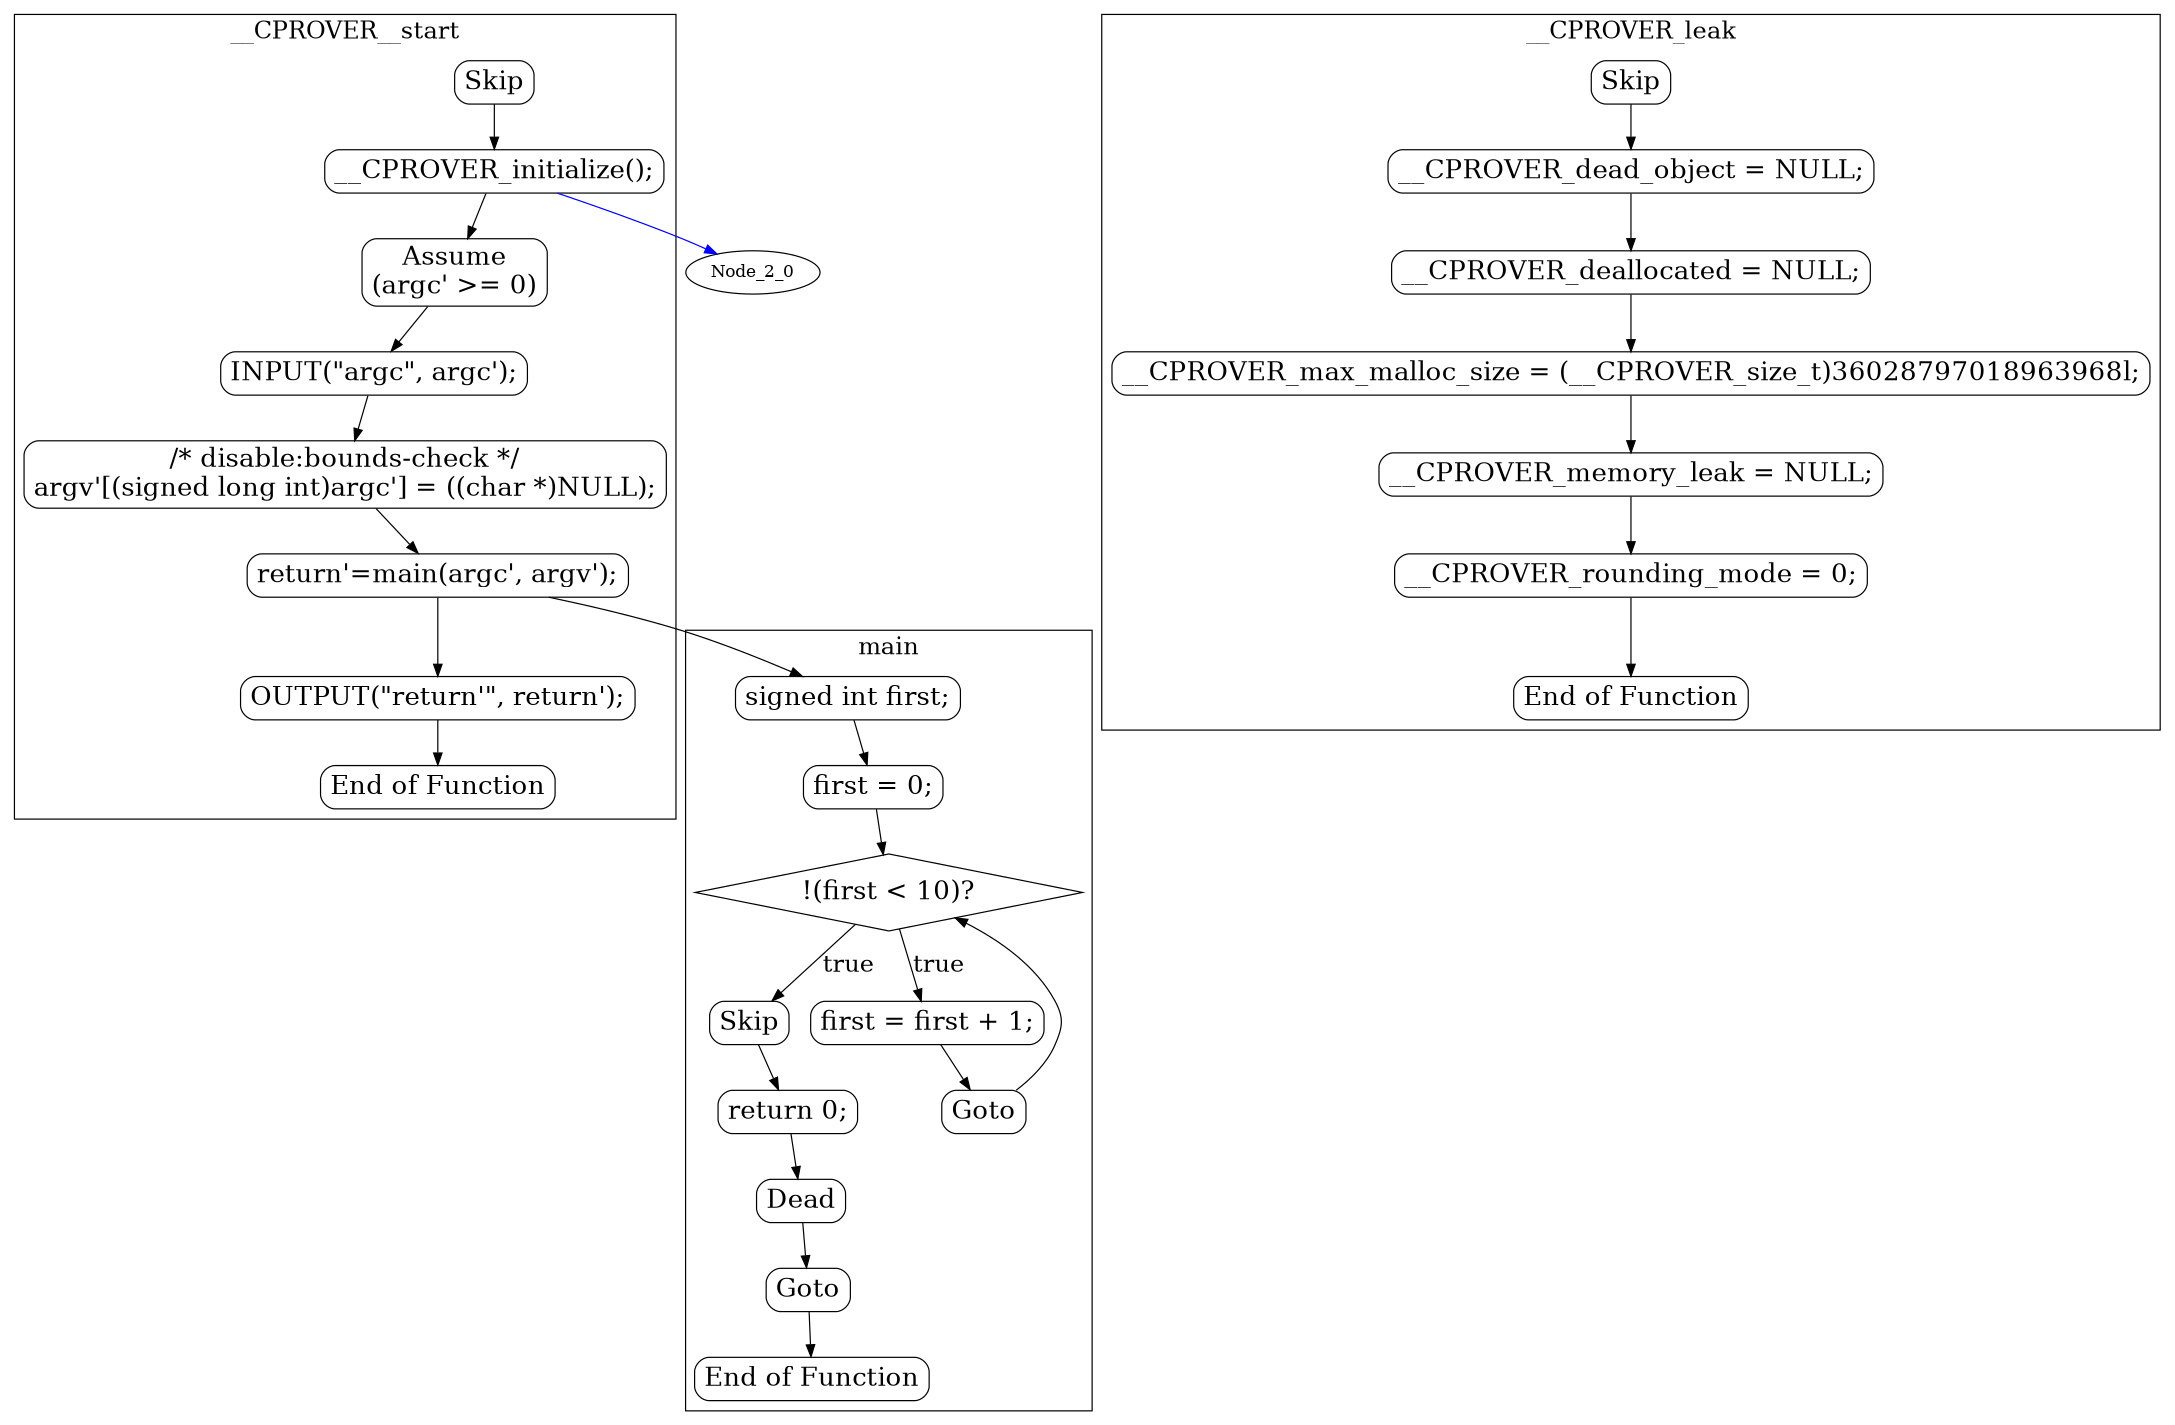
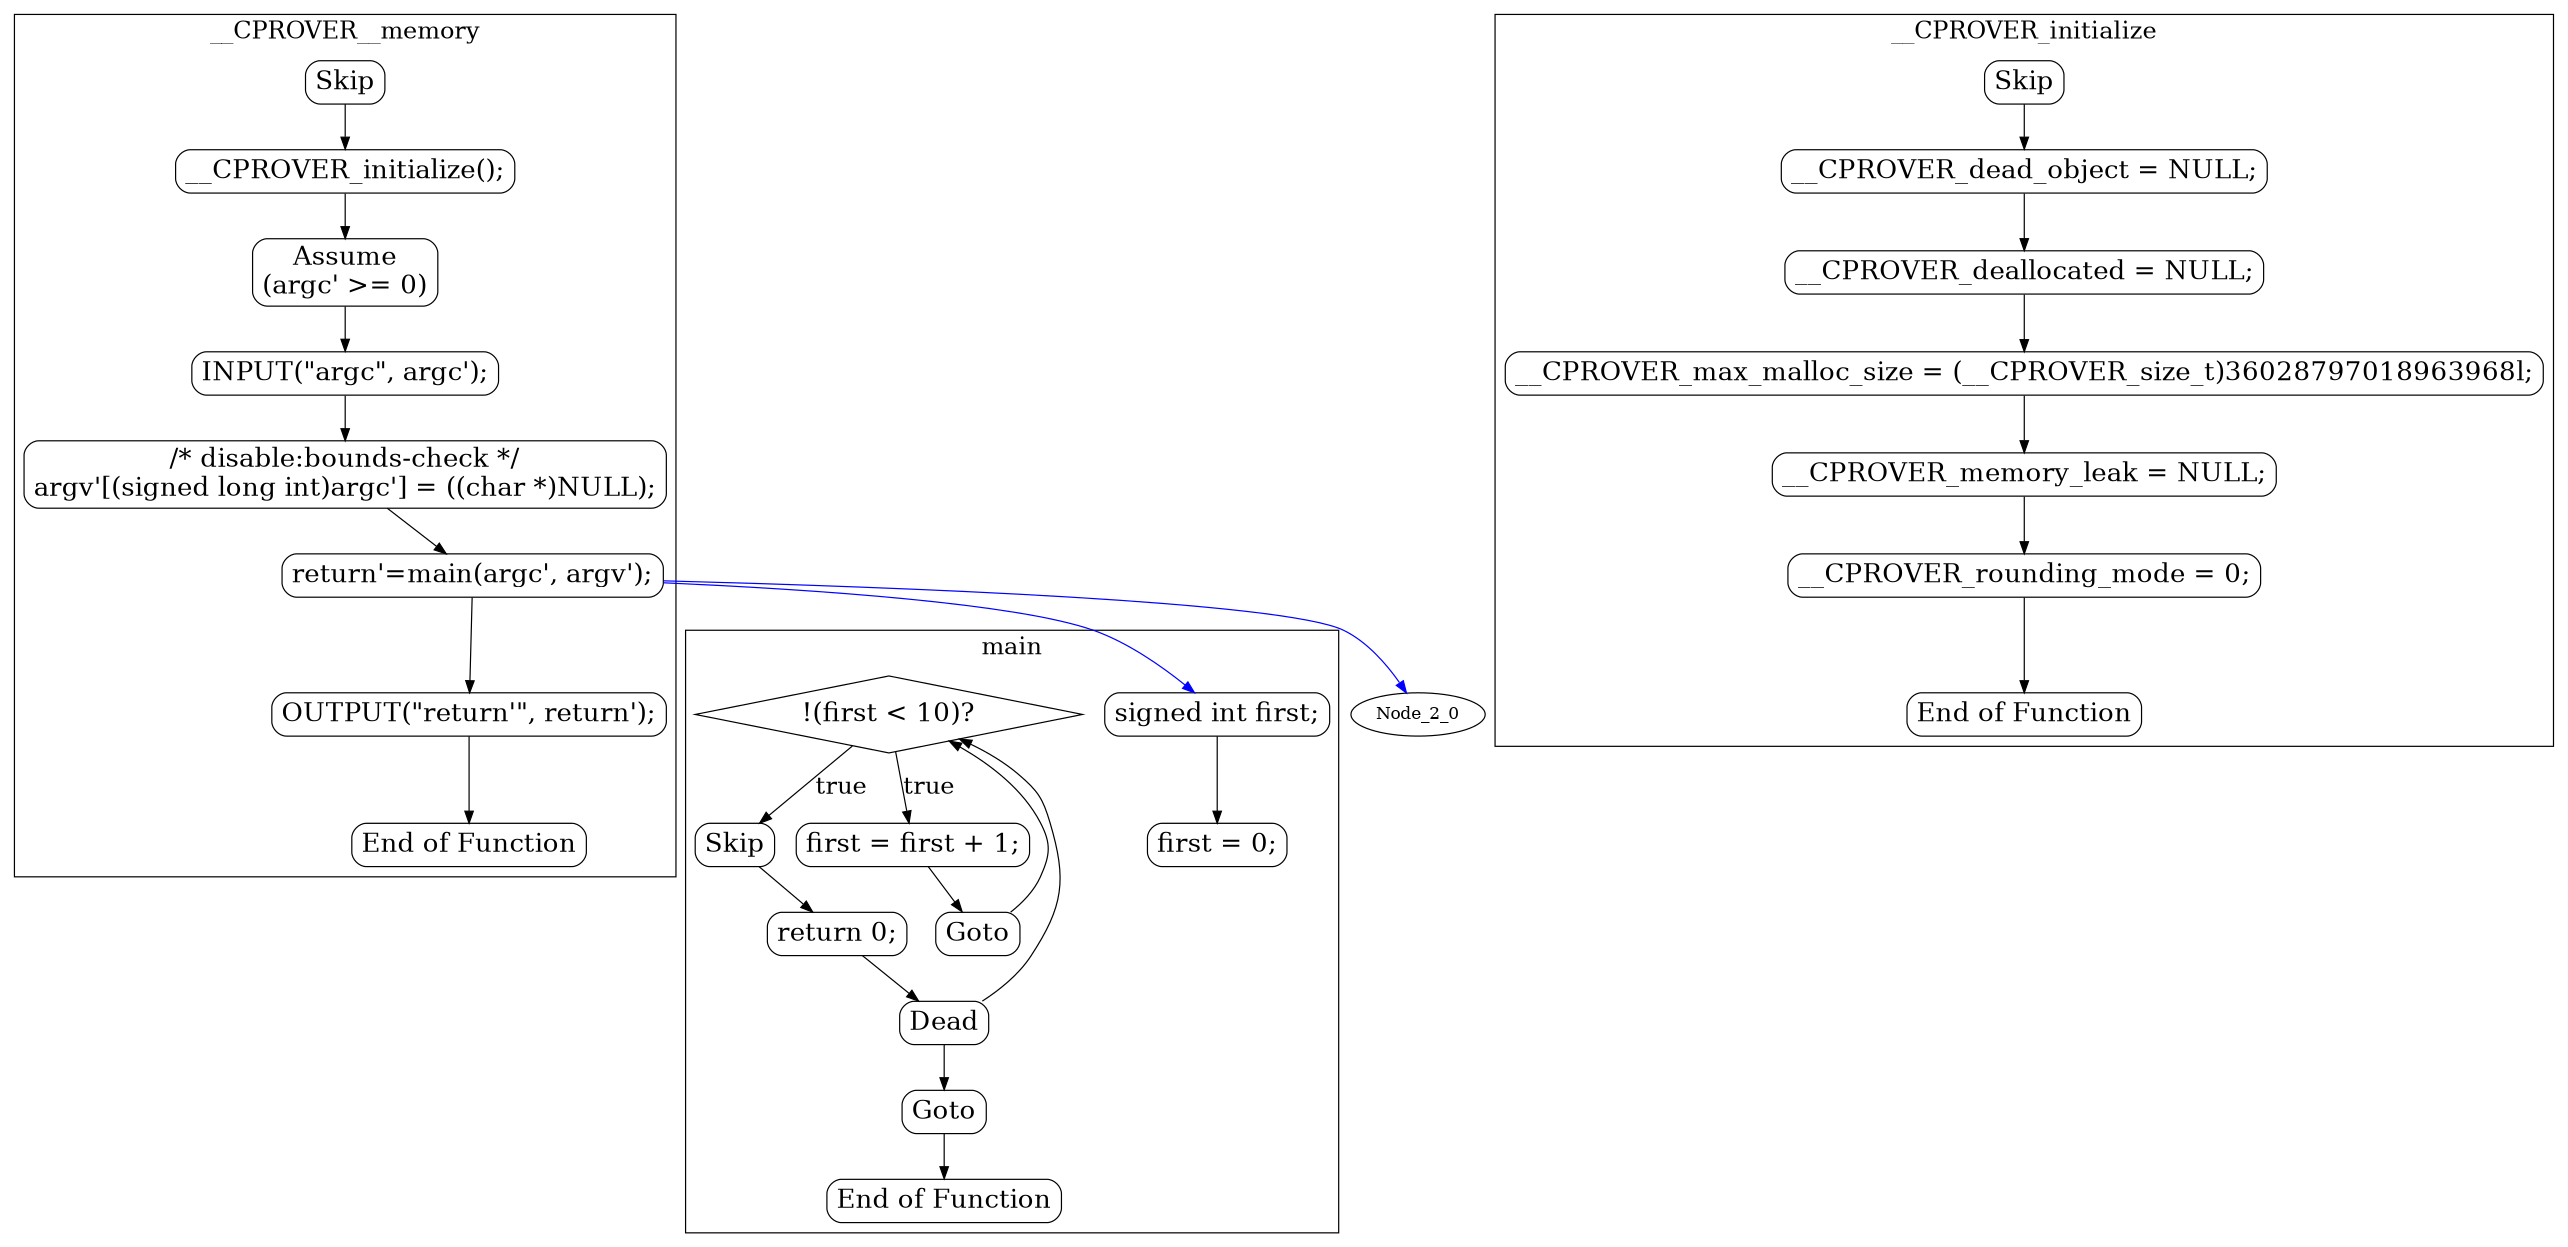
(345, 32) -> (345, 32)
(1631, 32) -> (2024, 32)
(632, 219) -> (1043, 596)
(666, 626) -> (933, 602)
(879, 826) -> (1059, 868)
